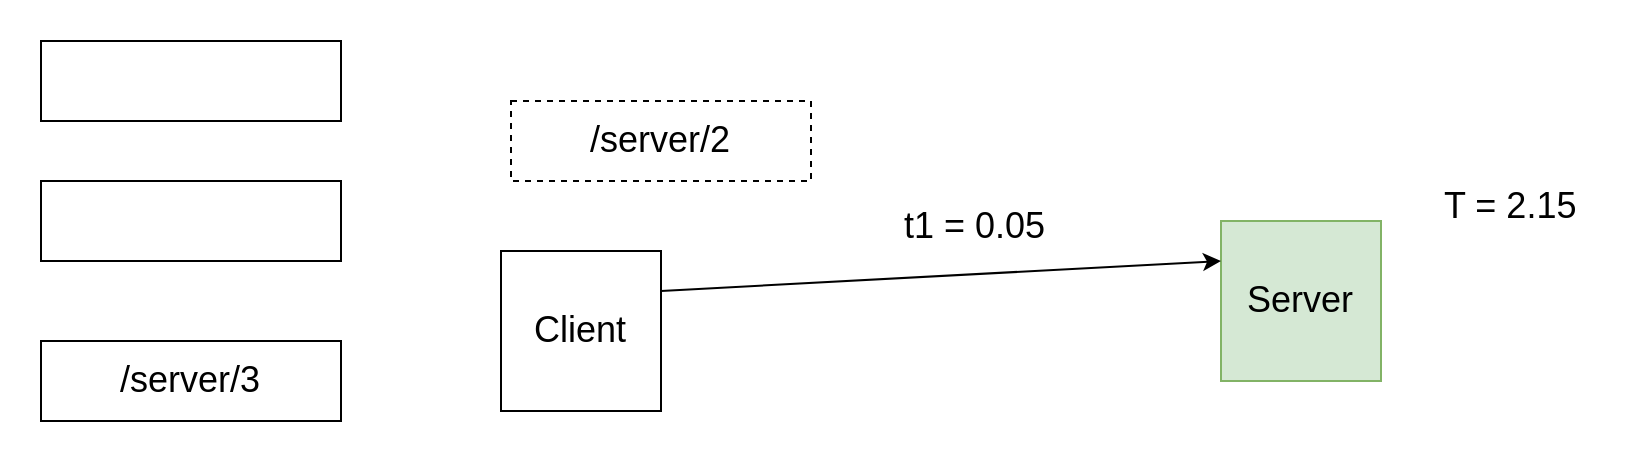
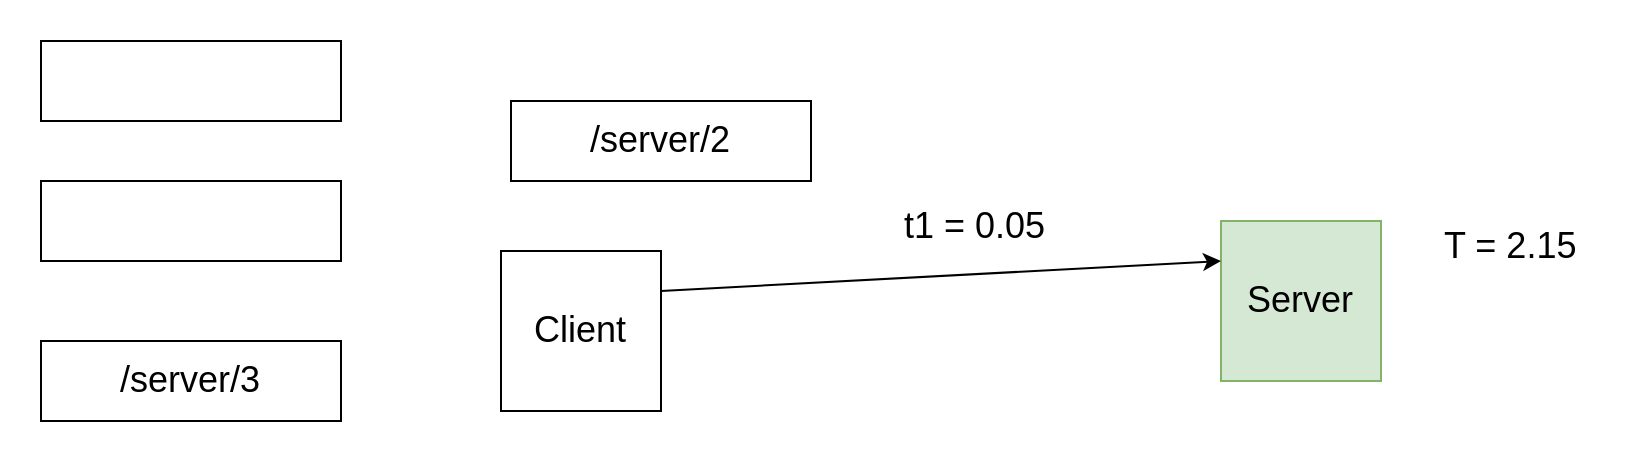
(661, 141) -> (661, 141)
(1521, 201) -> (1521, 241)
